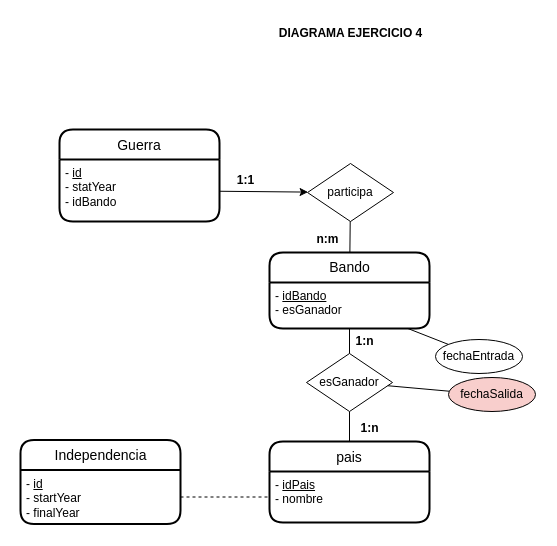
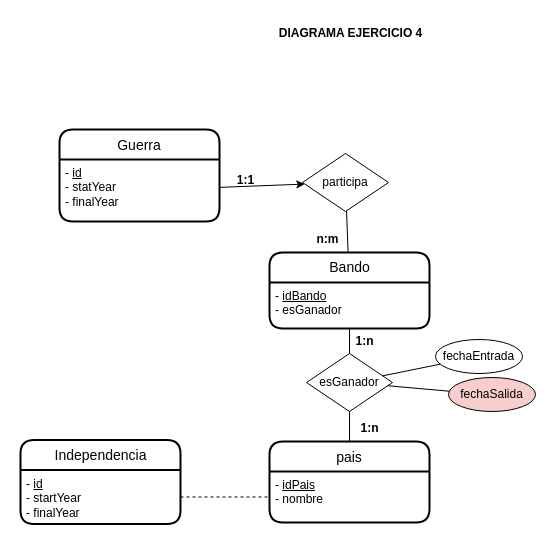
(98, 188) -> (98, 188)
(351, 193) -> (346, 183)
(430, 337) -> (411, 370)
